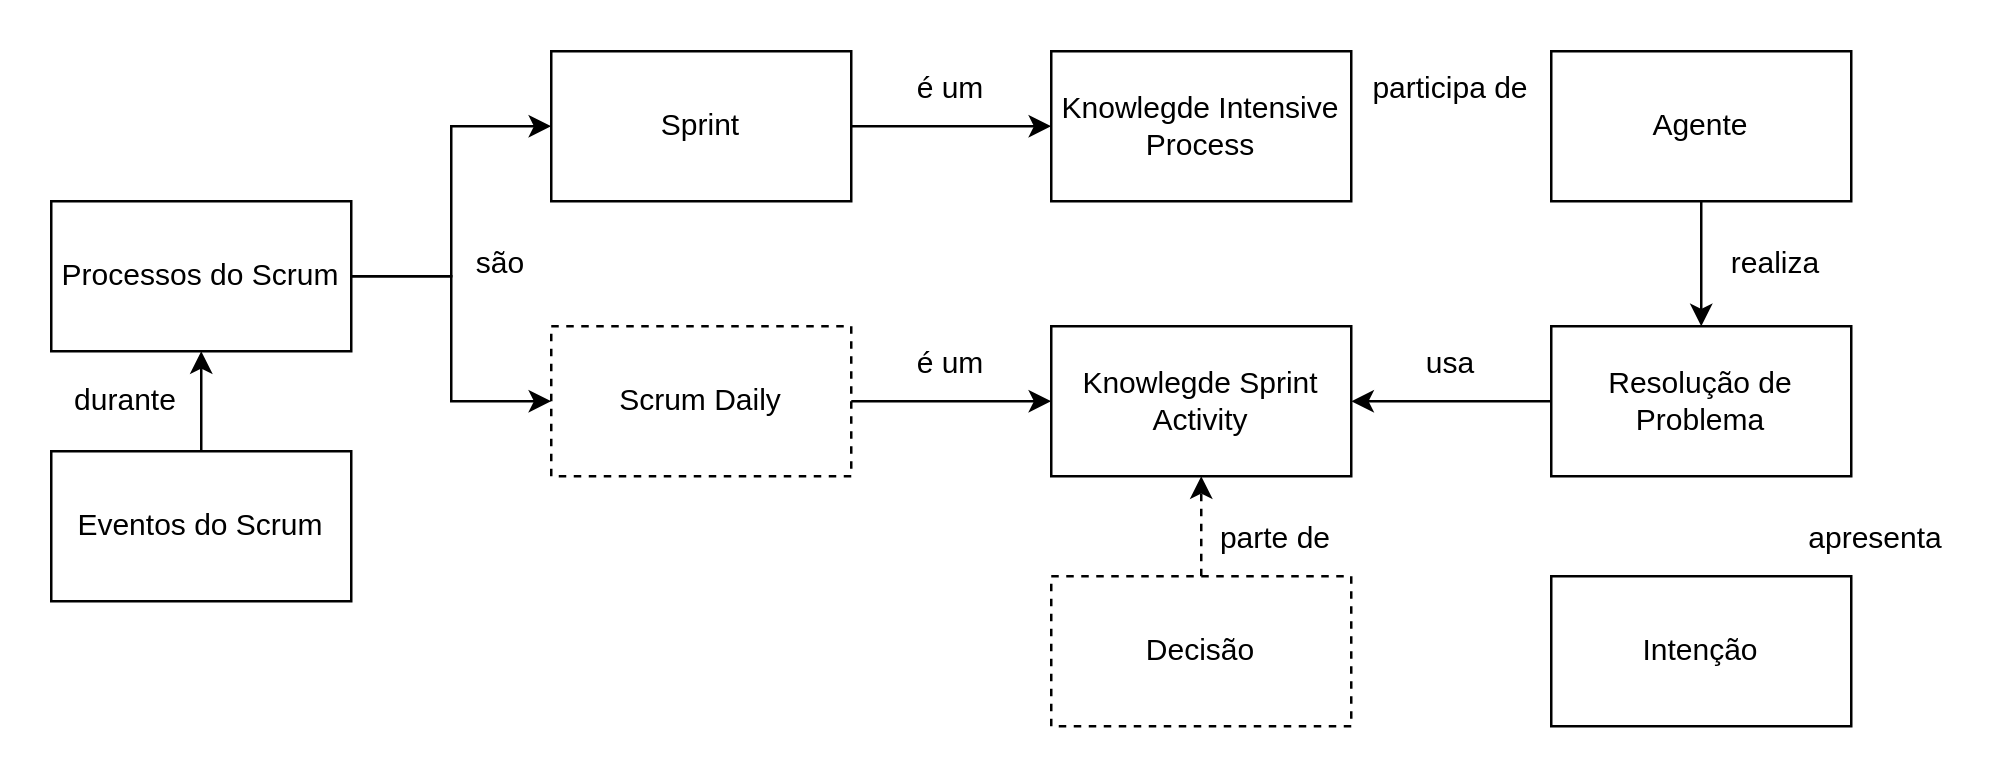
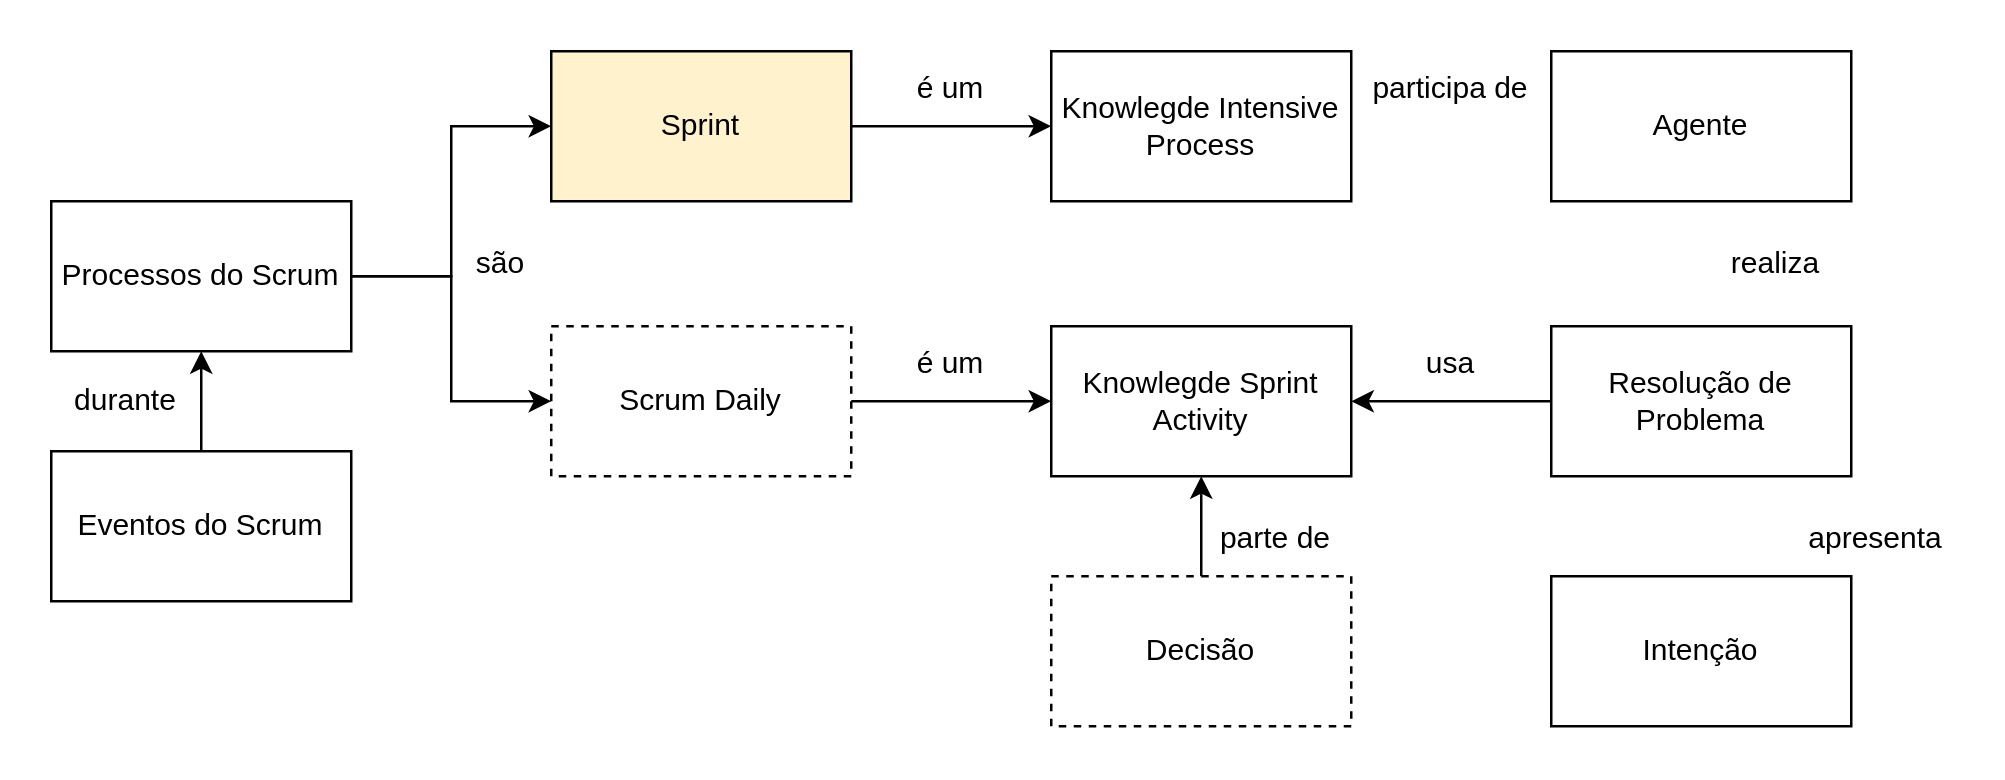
(701, 126) -> (701, 126)
(1701, 255) -> none
(1201, 535) -> (1201, 535)
